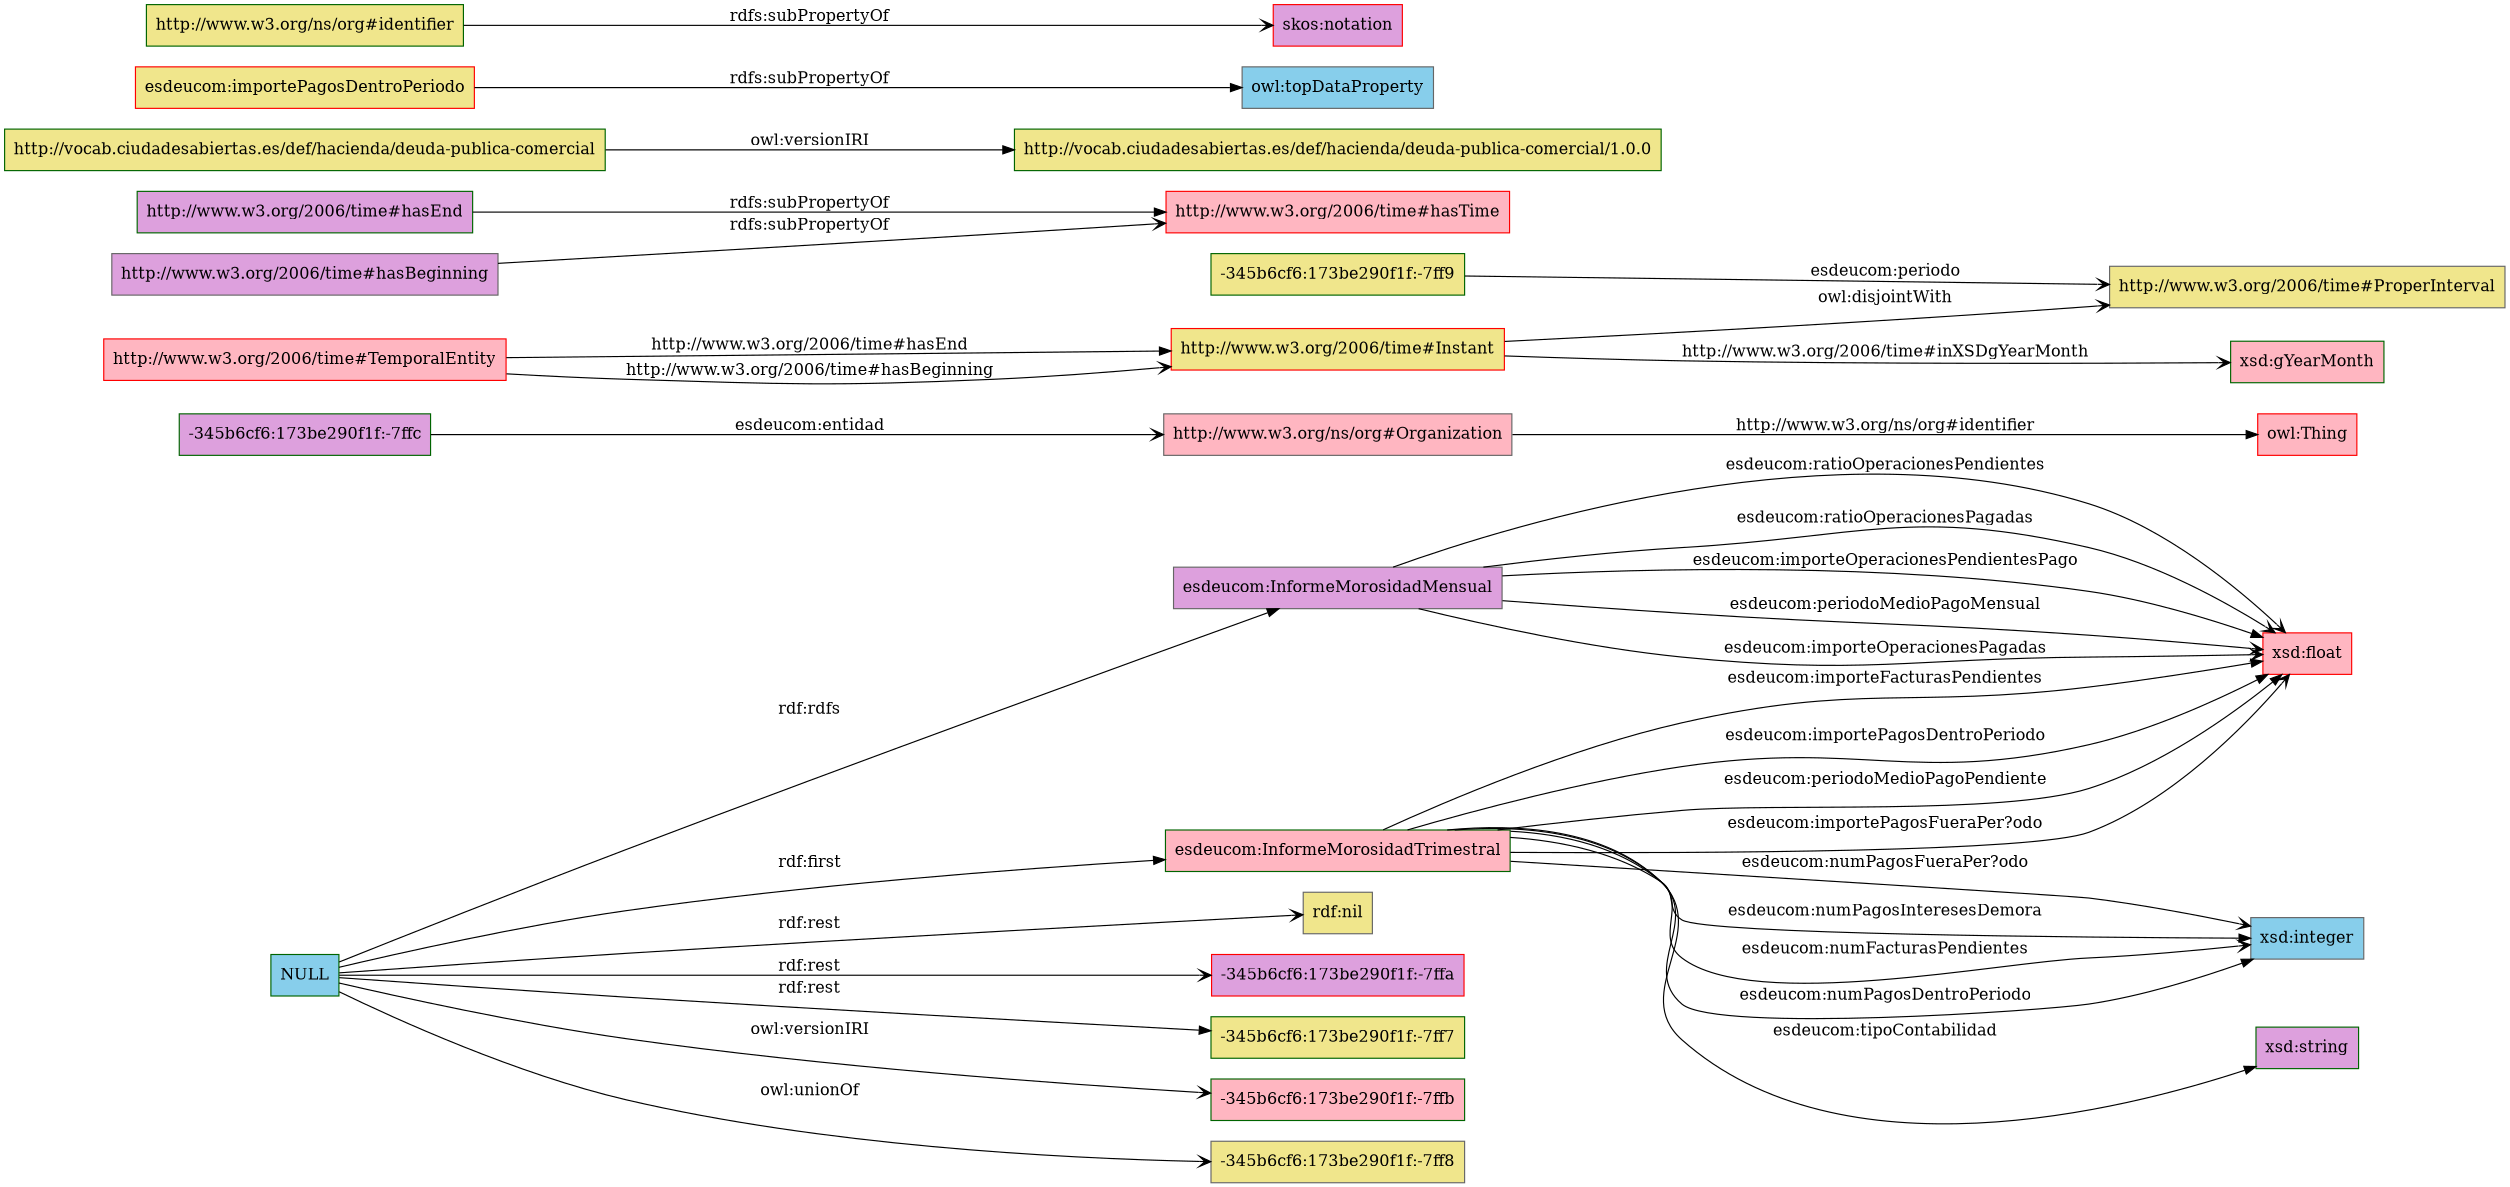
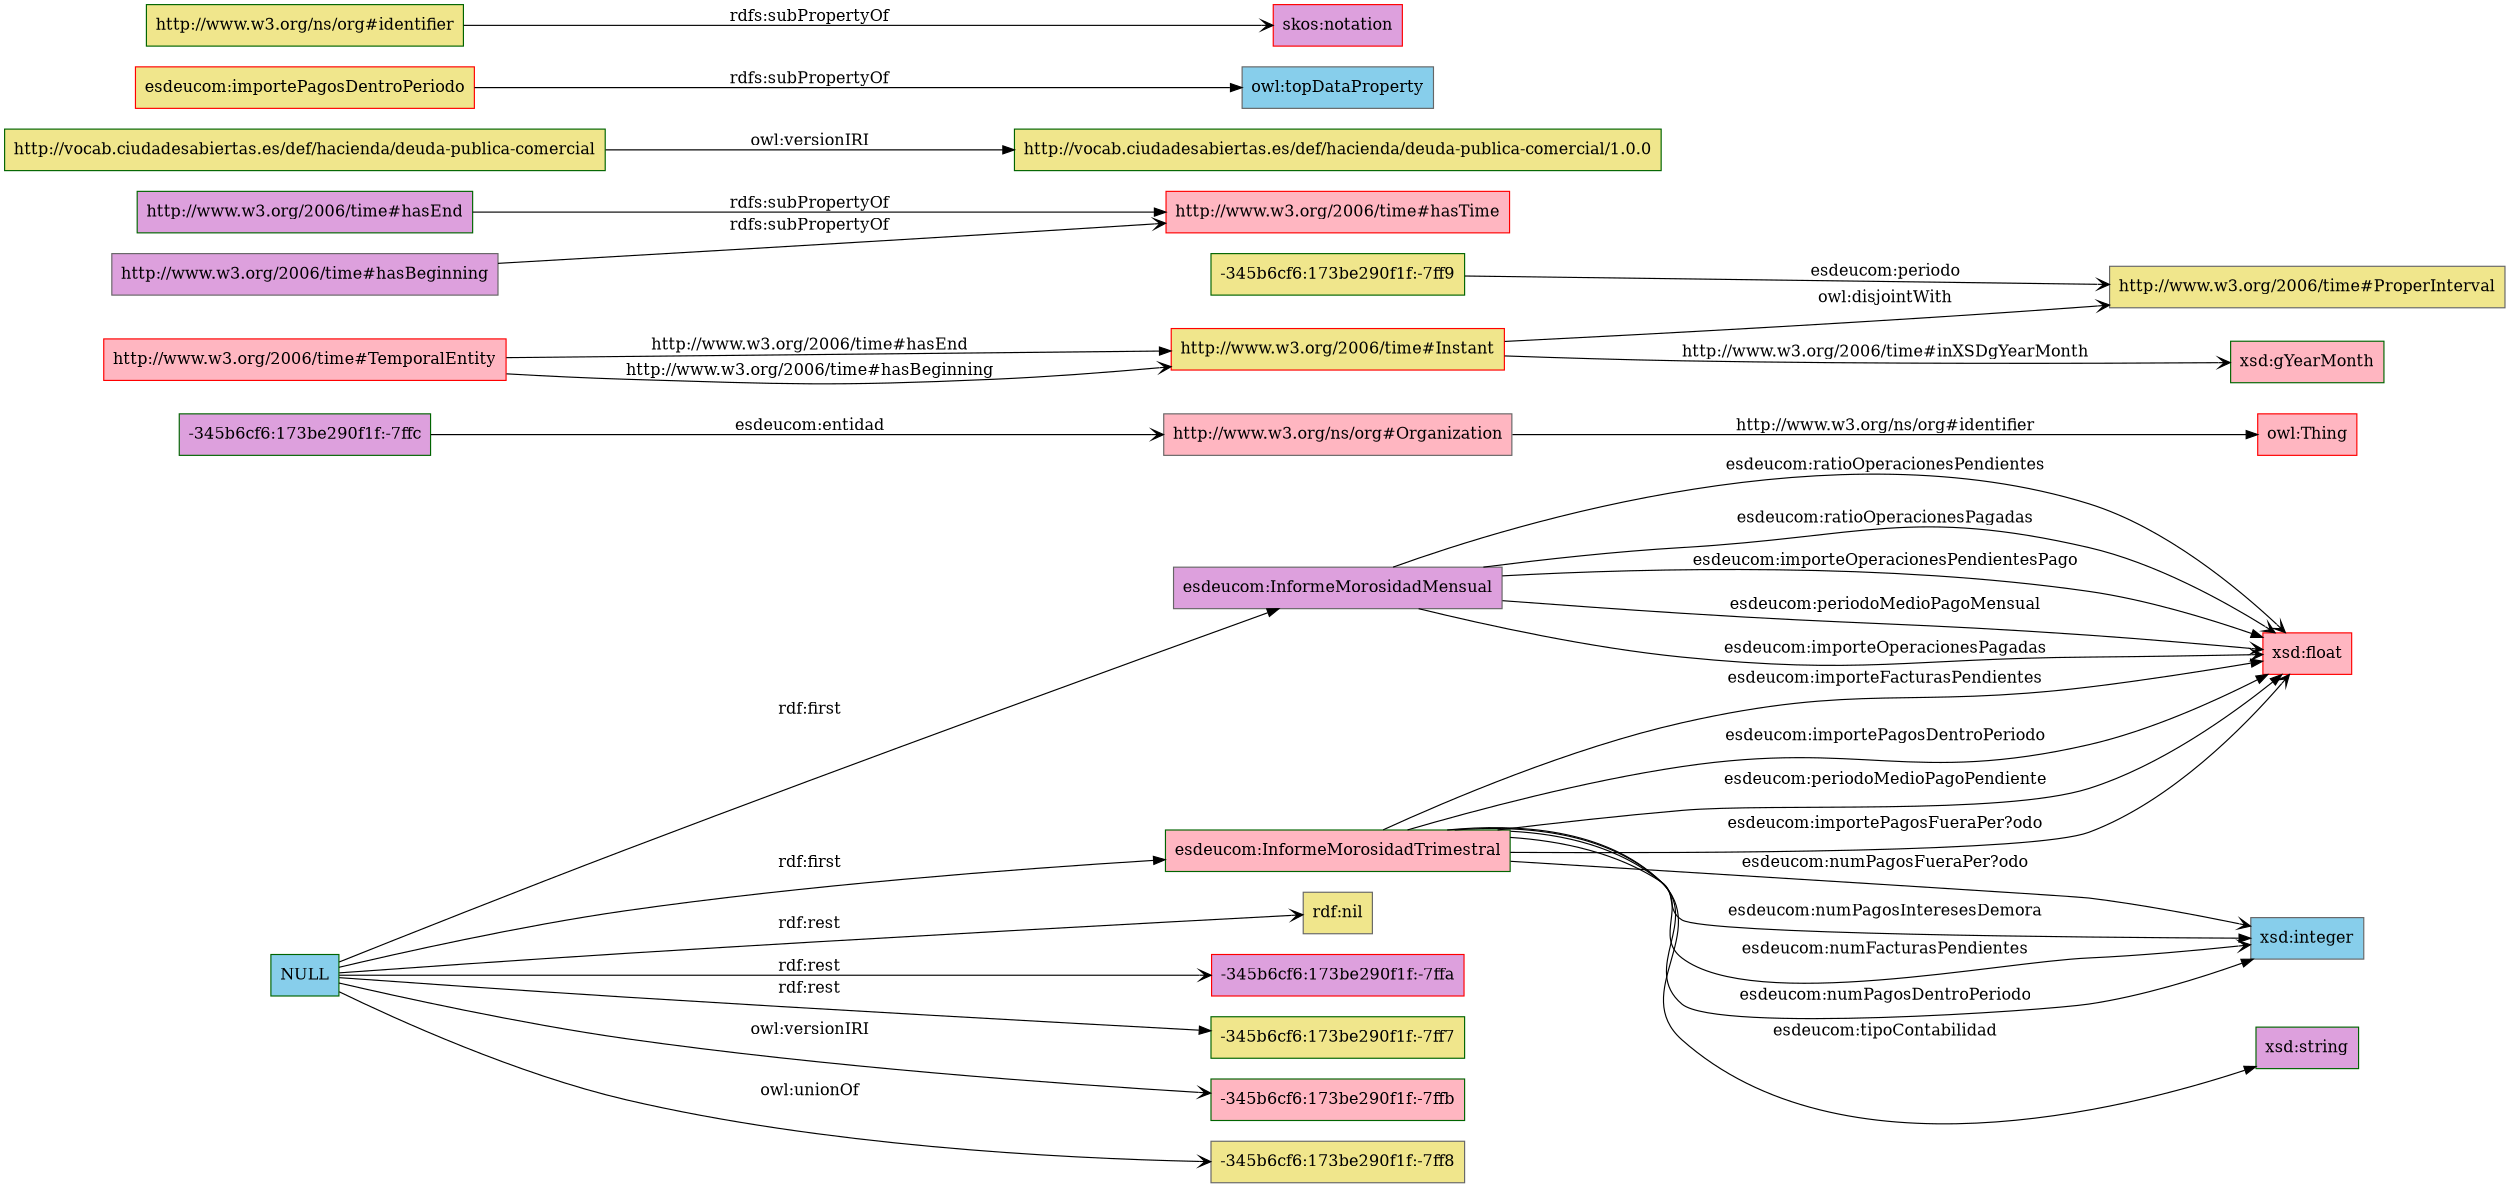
(810, 710) -> (810, 710)
